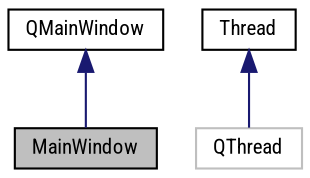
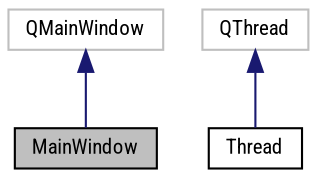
(86, 30) -> (86, 30)
(249, 100) -> (255, 100)
